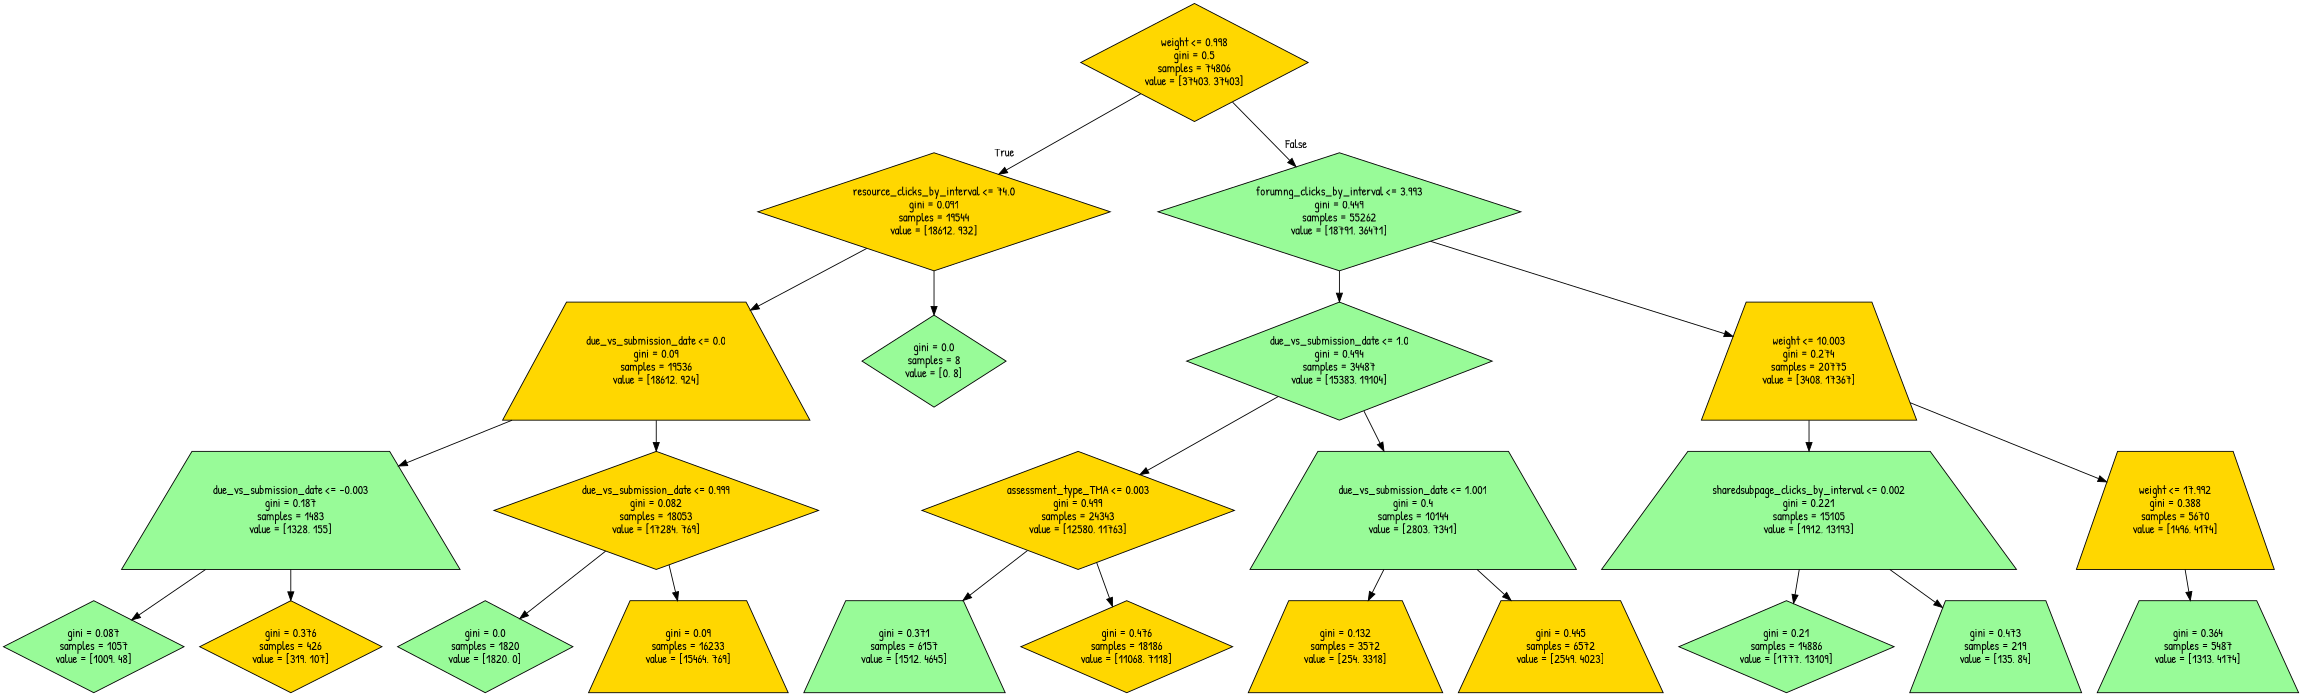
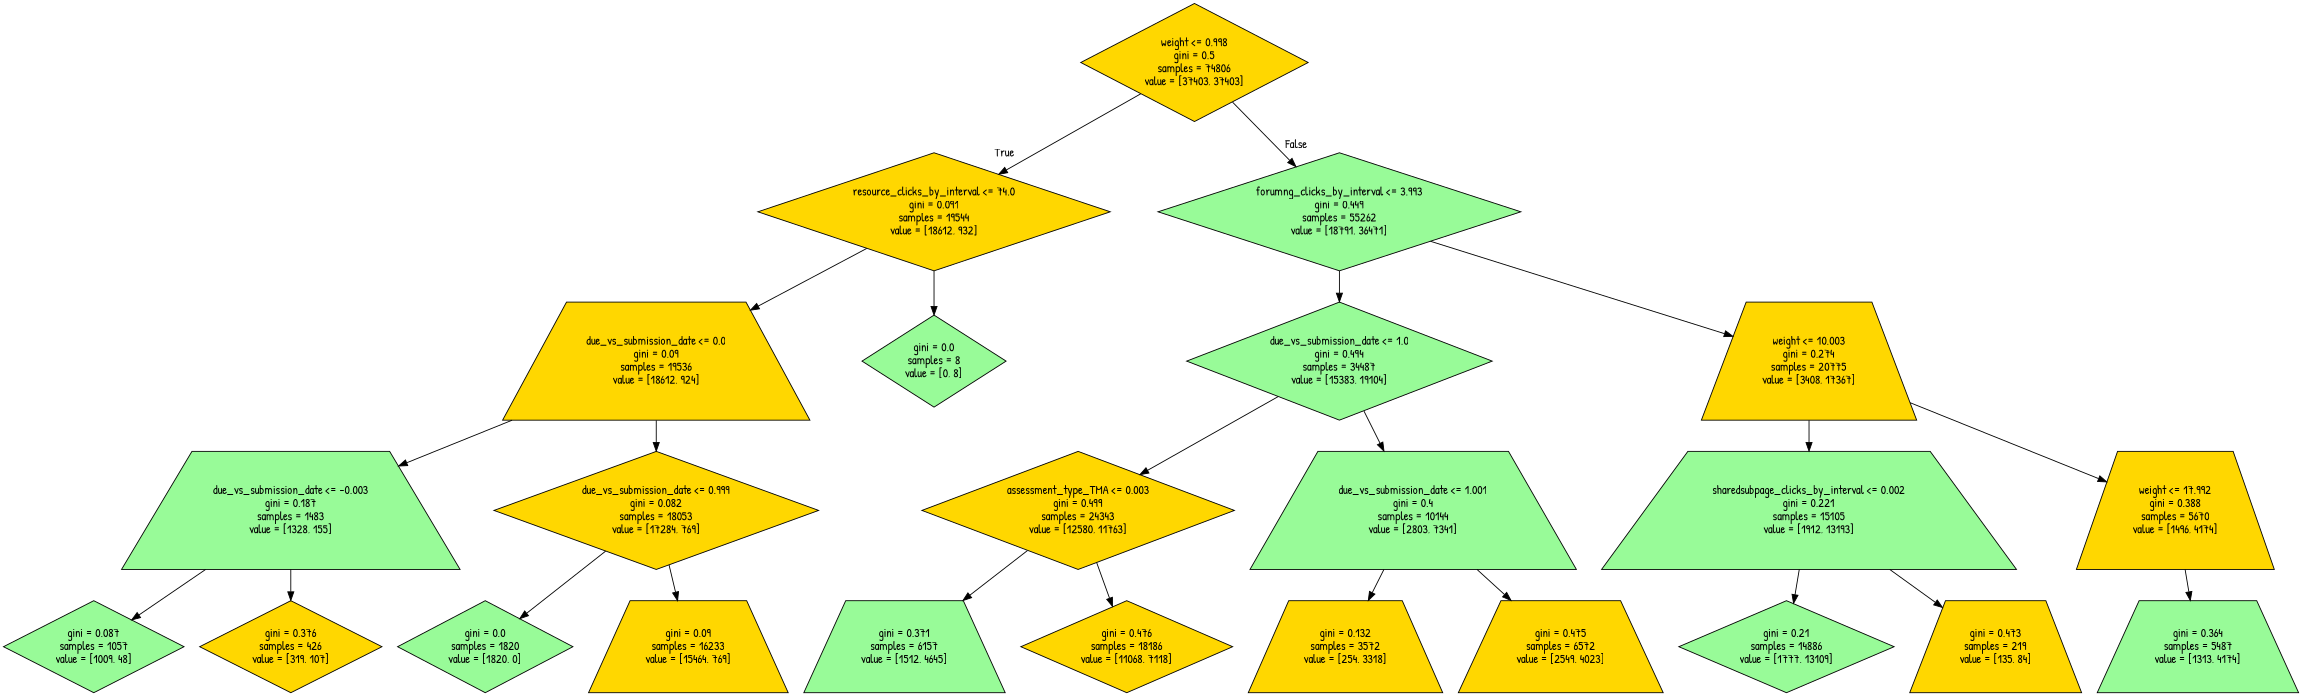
(1561, 647) -> (1561, 647)
(1996, 647) -> (1996, 647)
